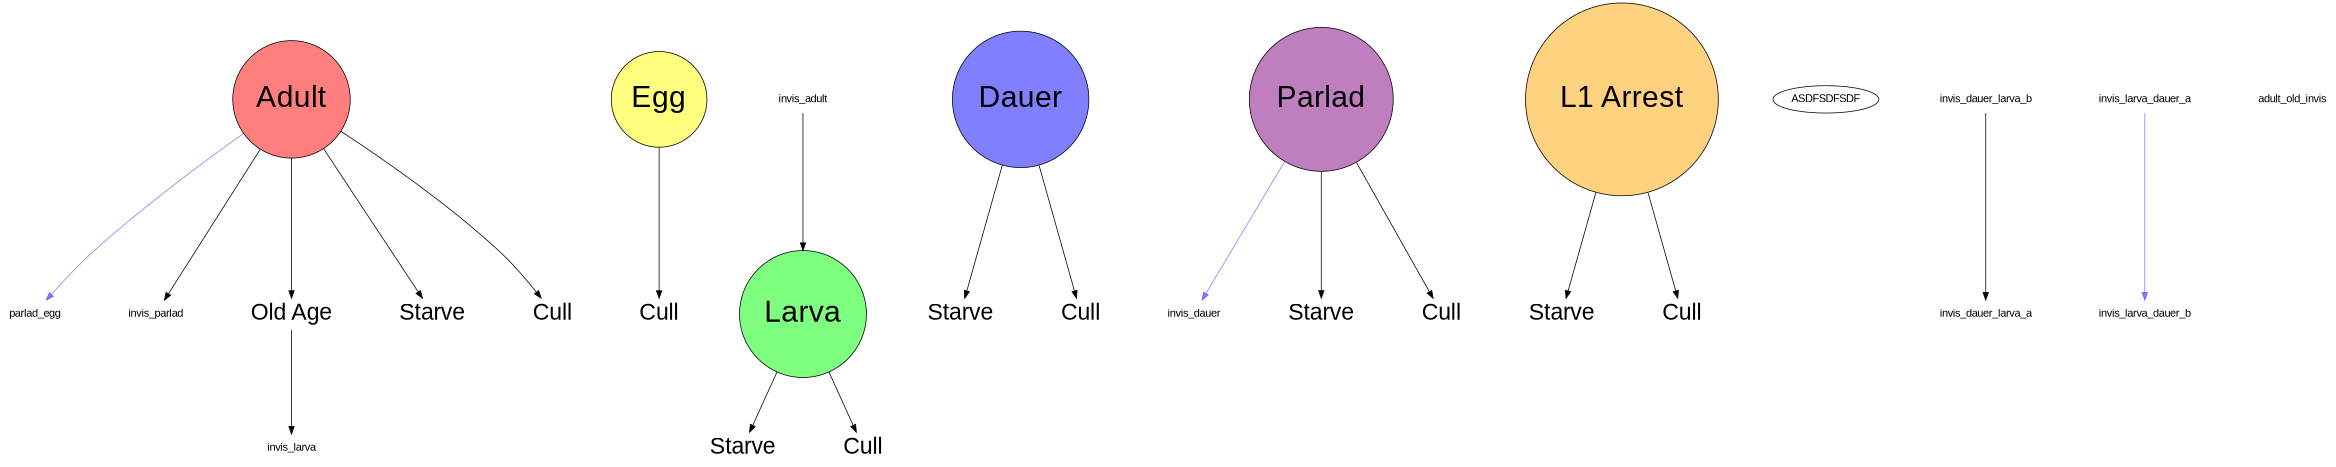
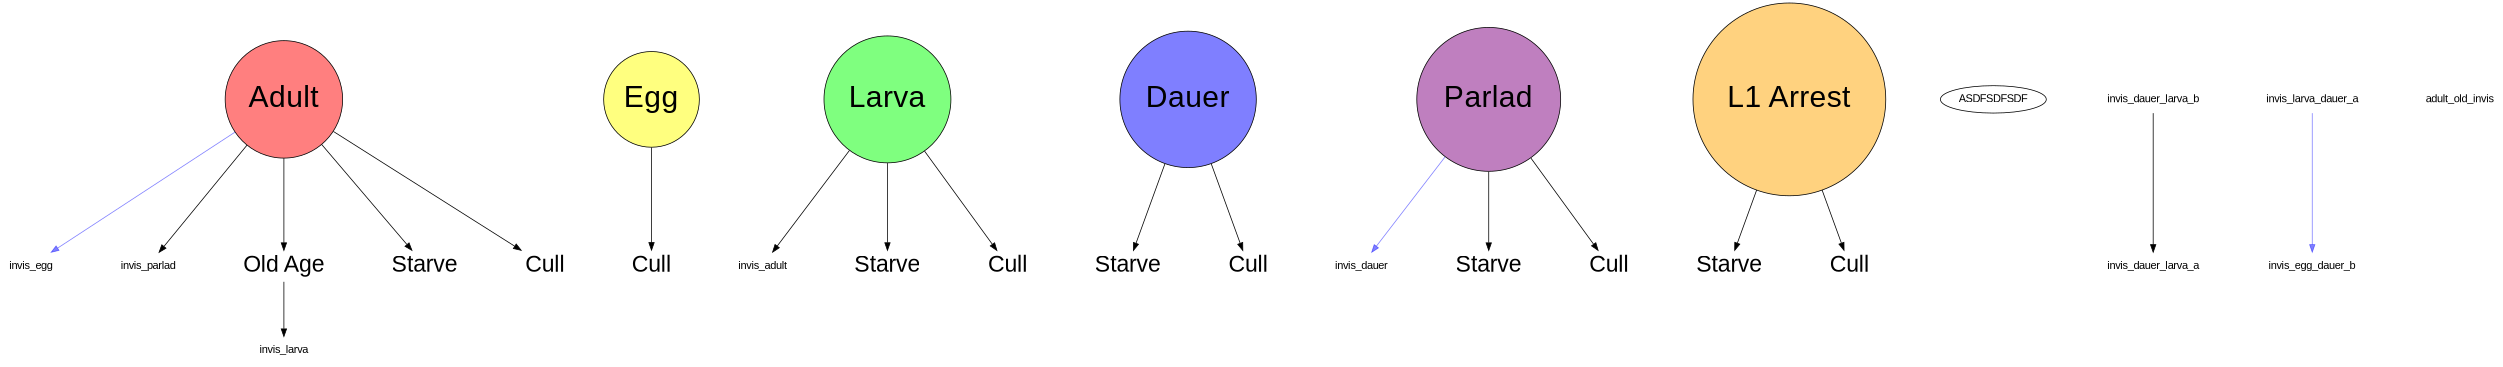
(803, 178) -> (813, 198)
(35, 314) -> (31, 266)
(2145, 314) -> (2312, 266)
